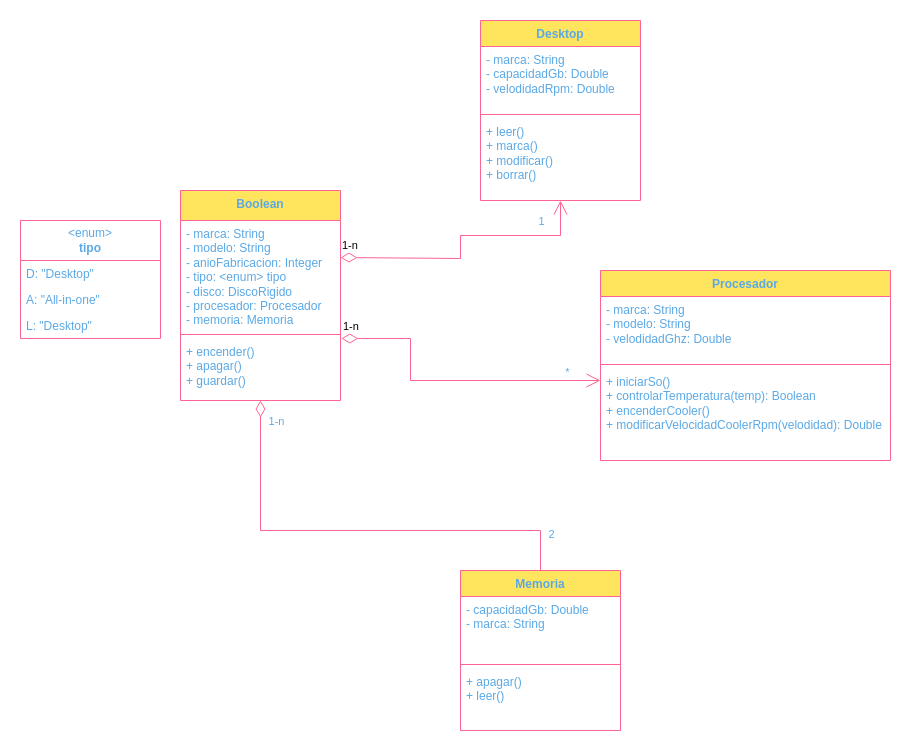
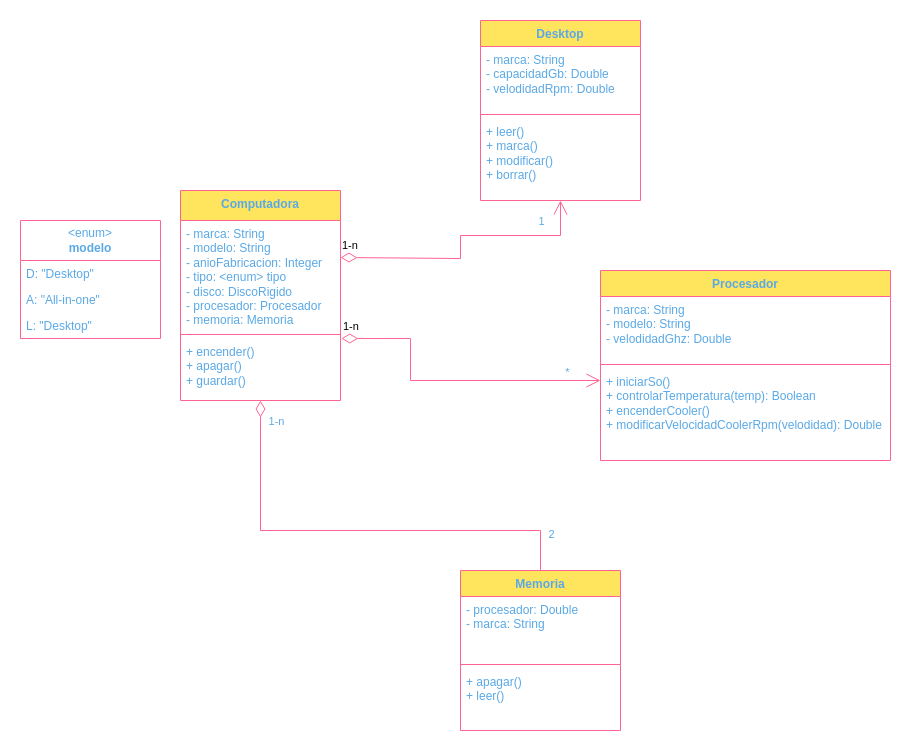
(261, 205) -> (261, 205)
(91, 241) -> (91, 241)
(529, 618) -> (527, 618)
